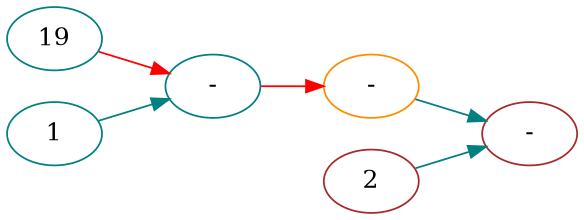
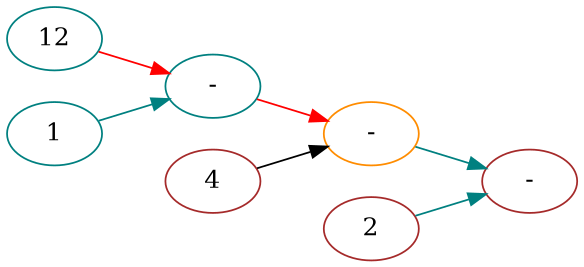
(55, 39) -> (55, 39)
none -> (213, 181)
